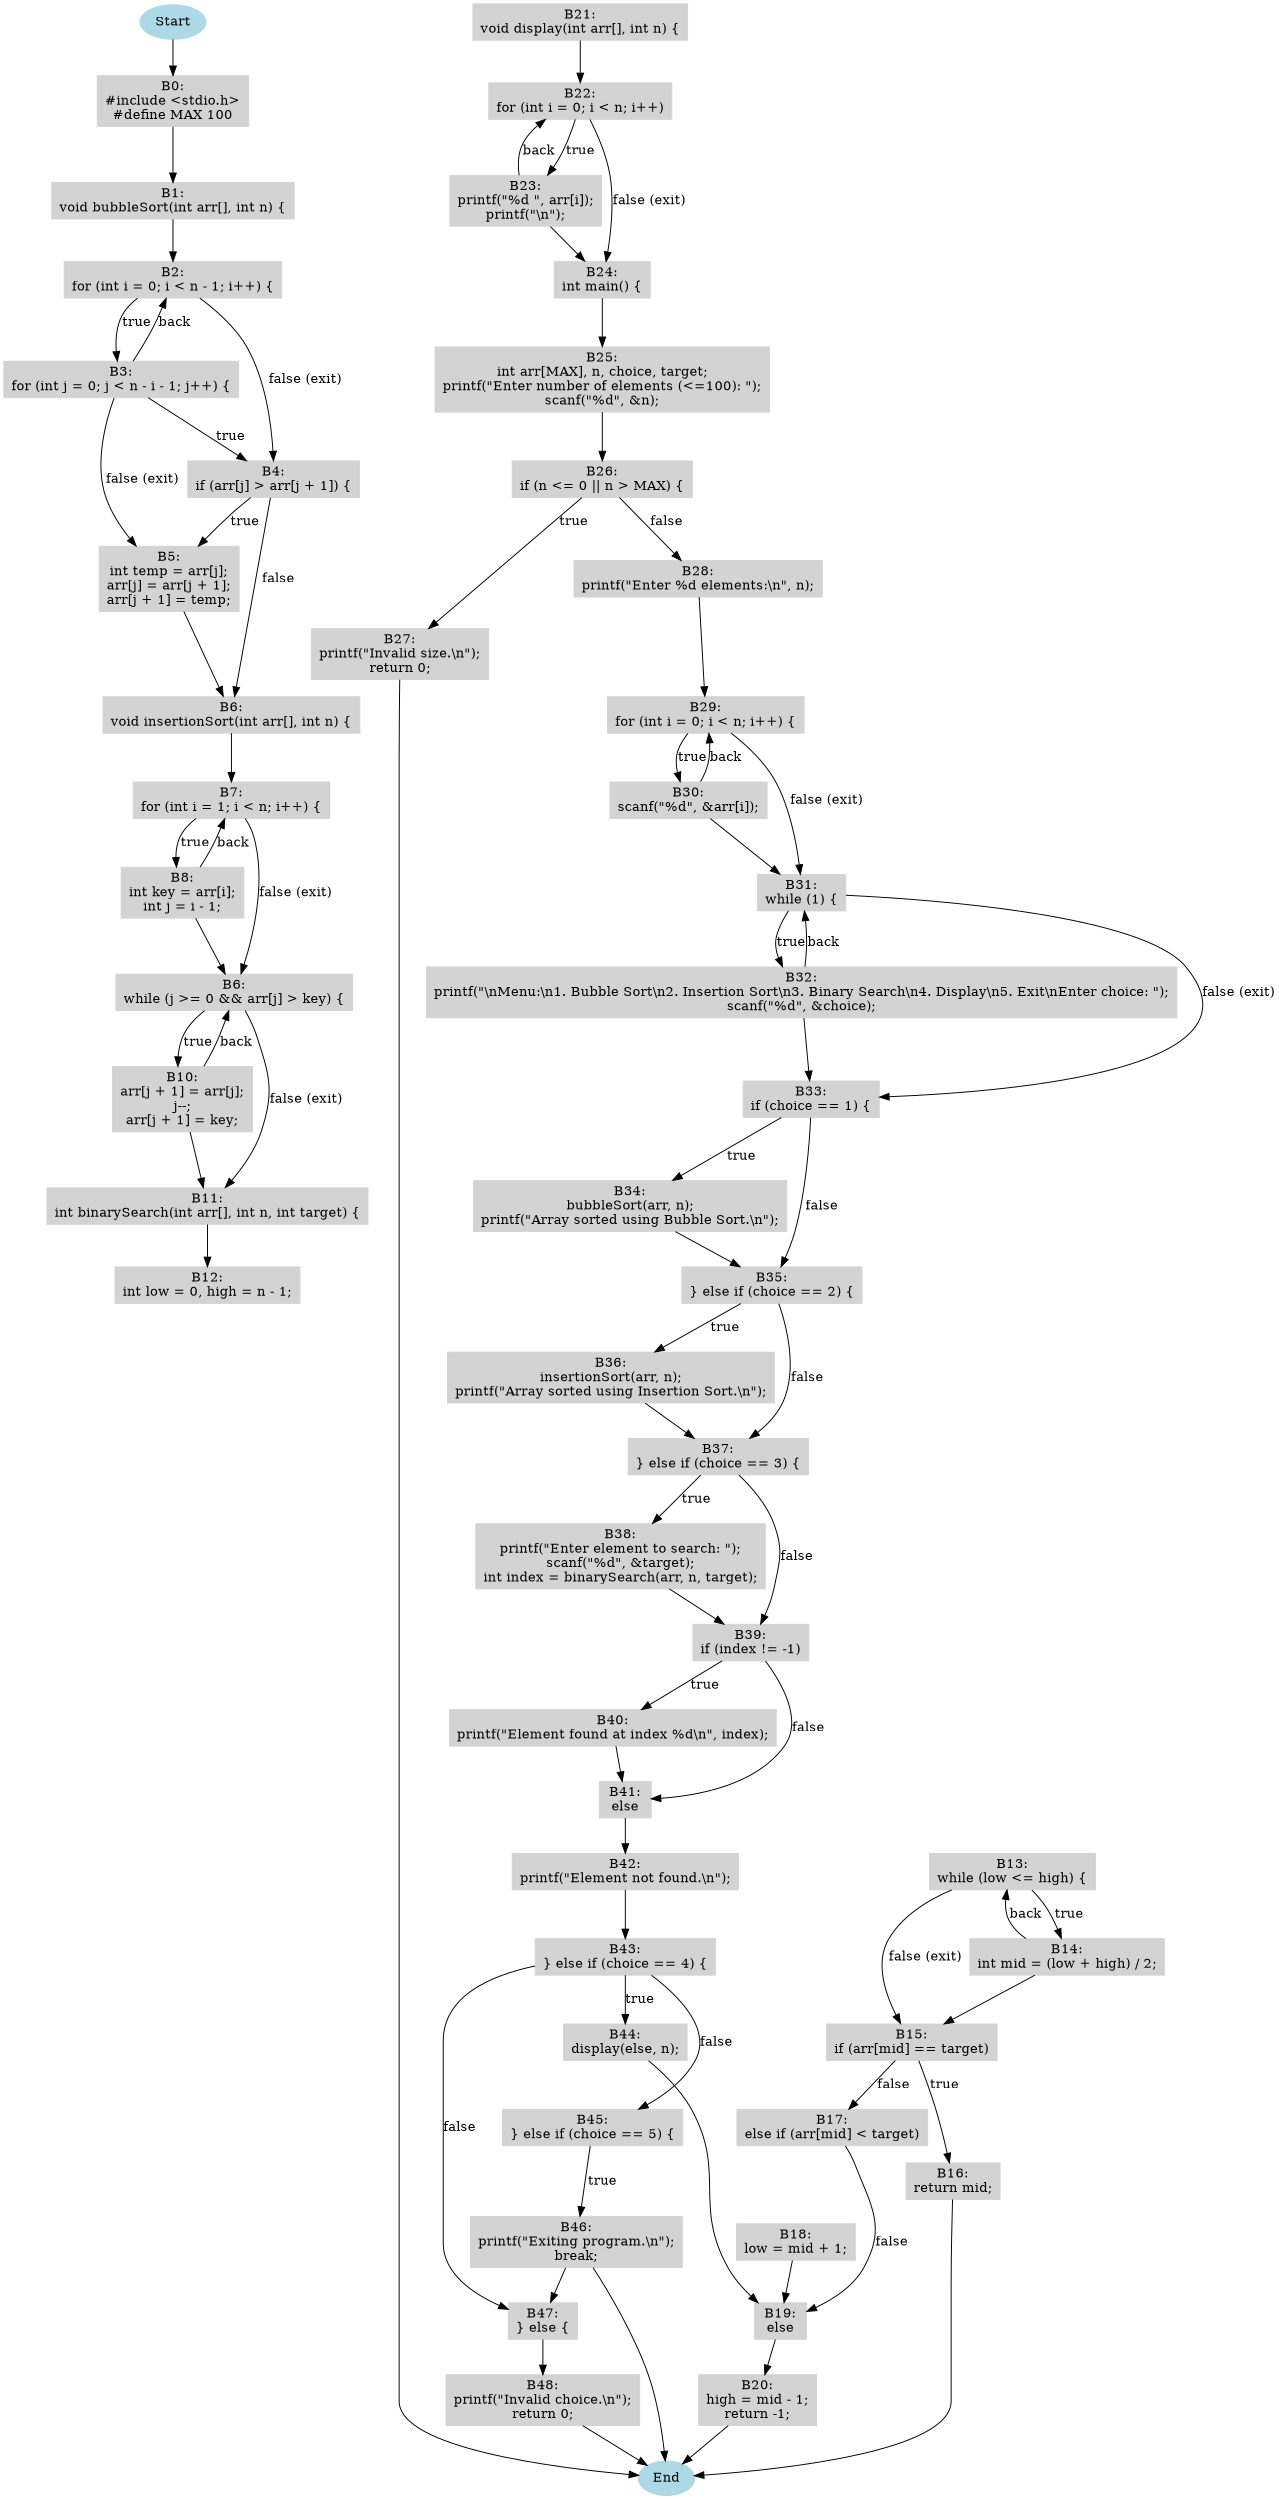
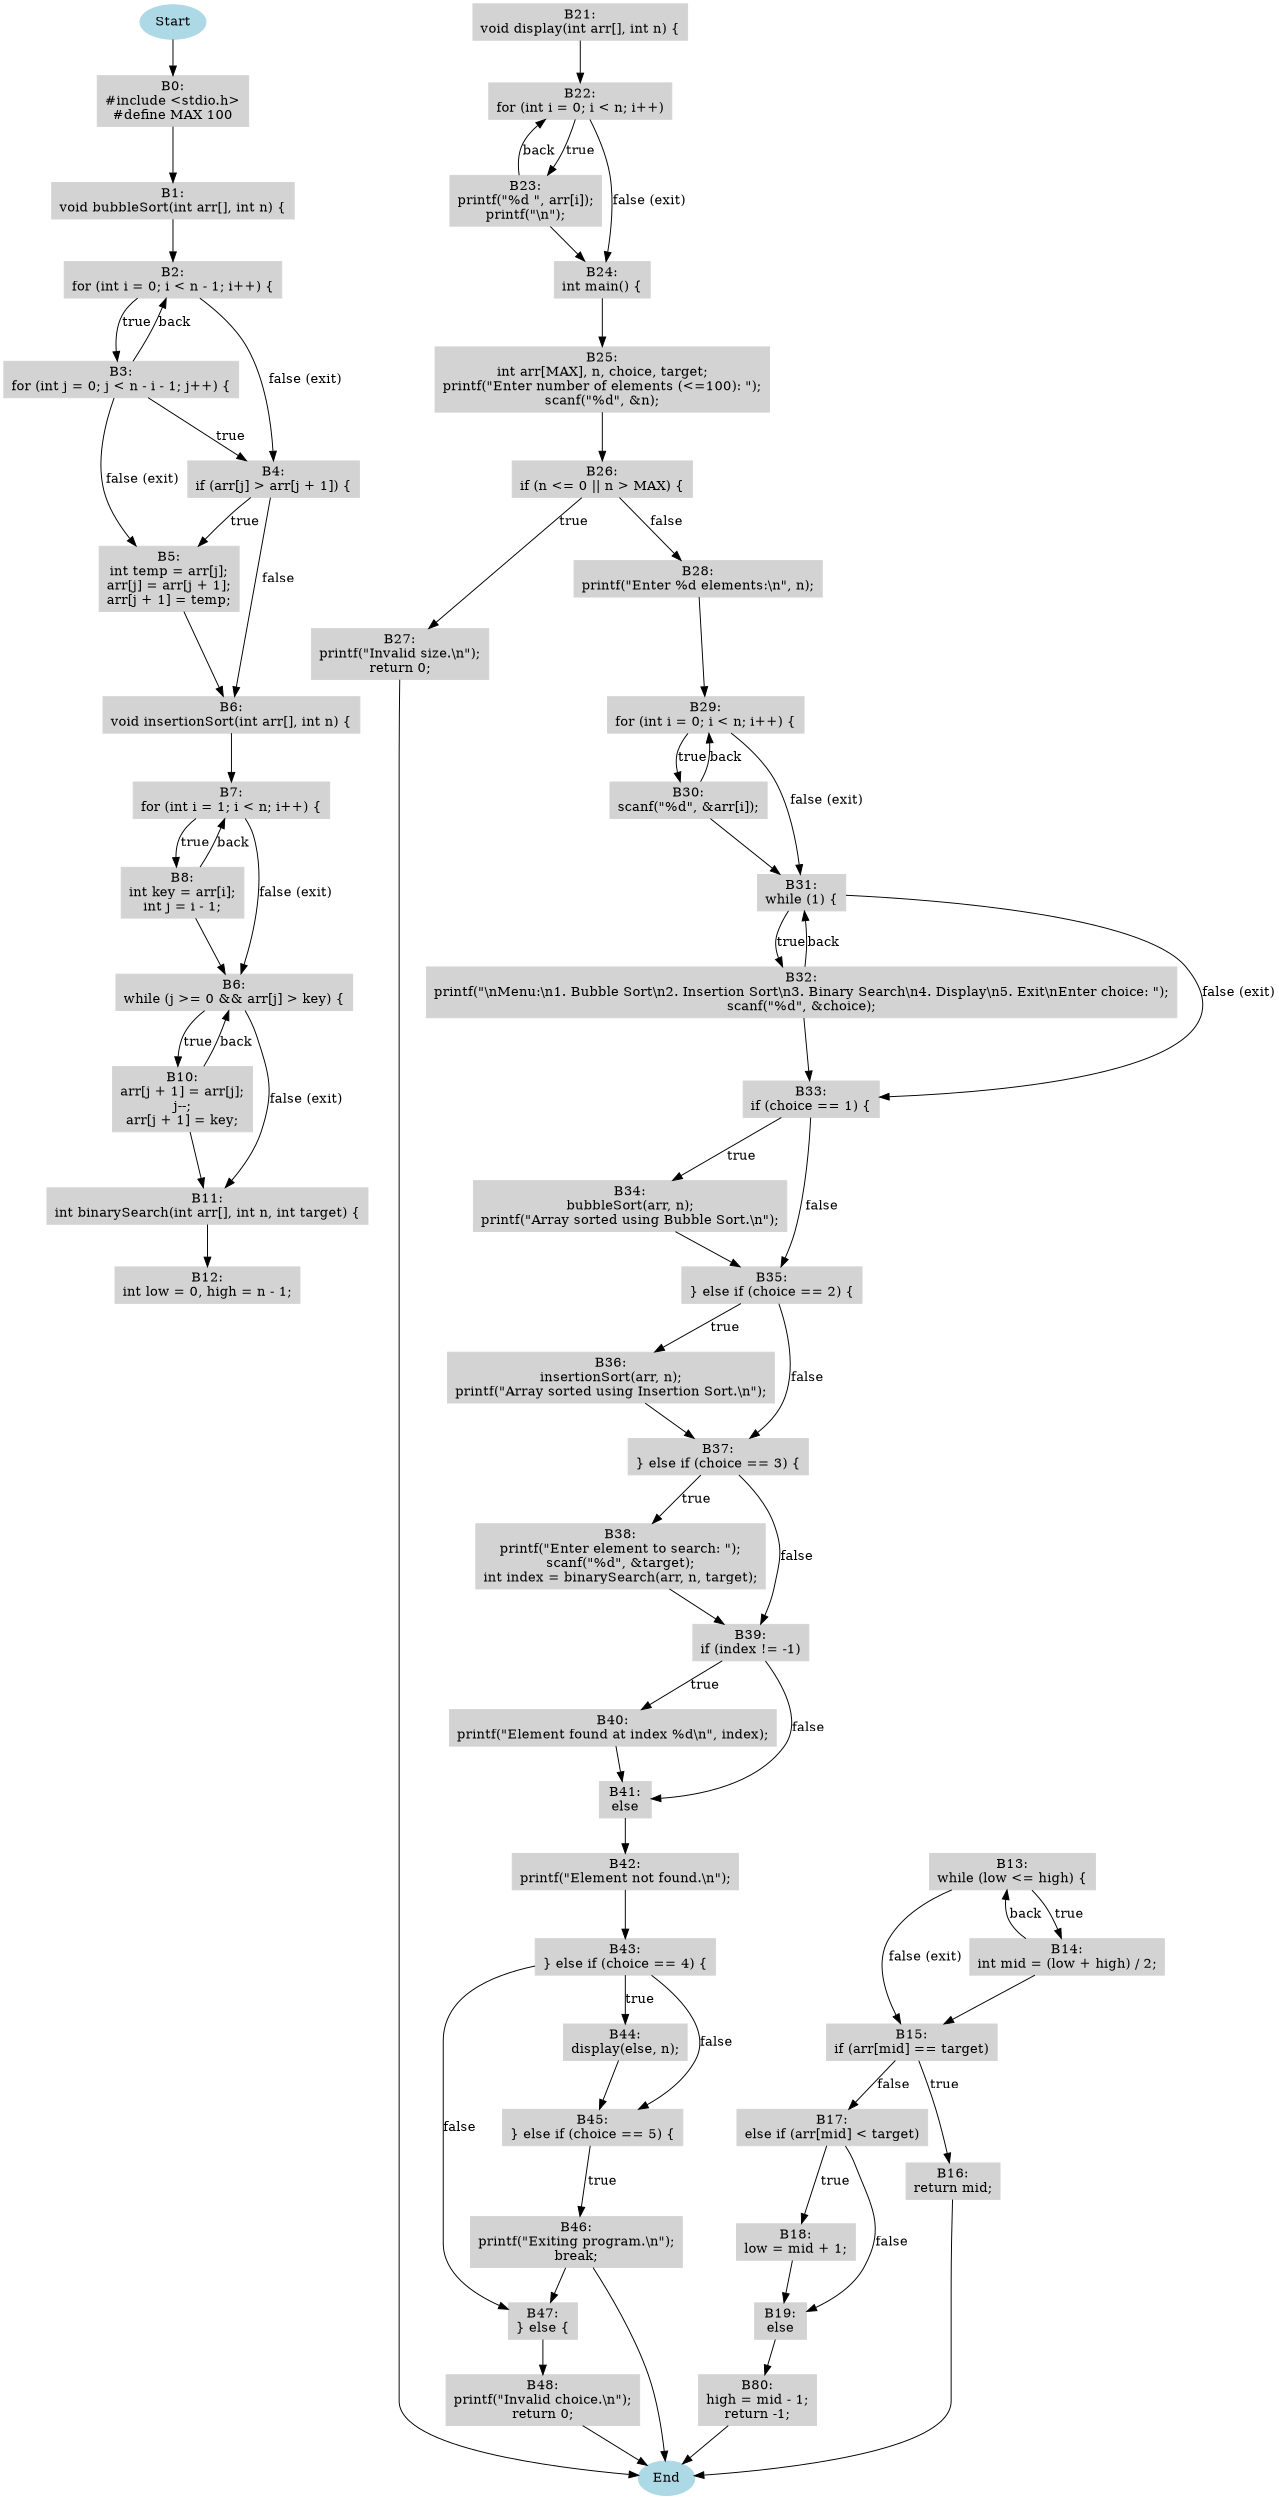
(709, 2174) -> (611, 2080)
none -> (816, 2180)
(758, 2400) -> (758, 2400)
